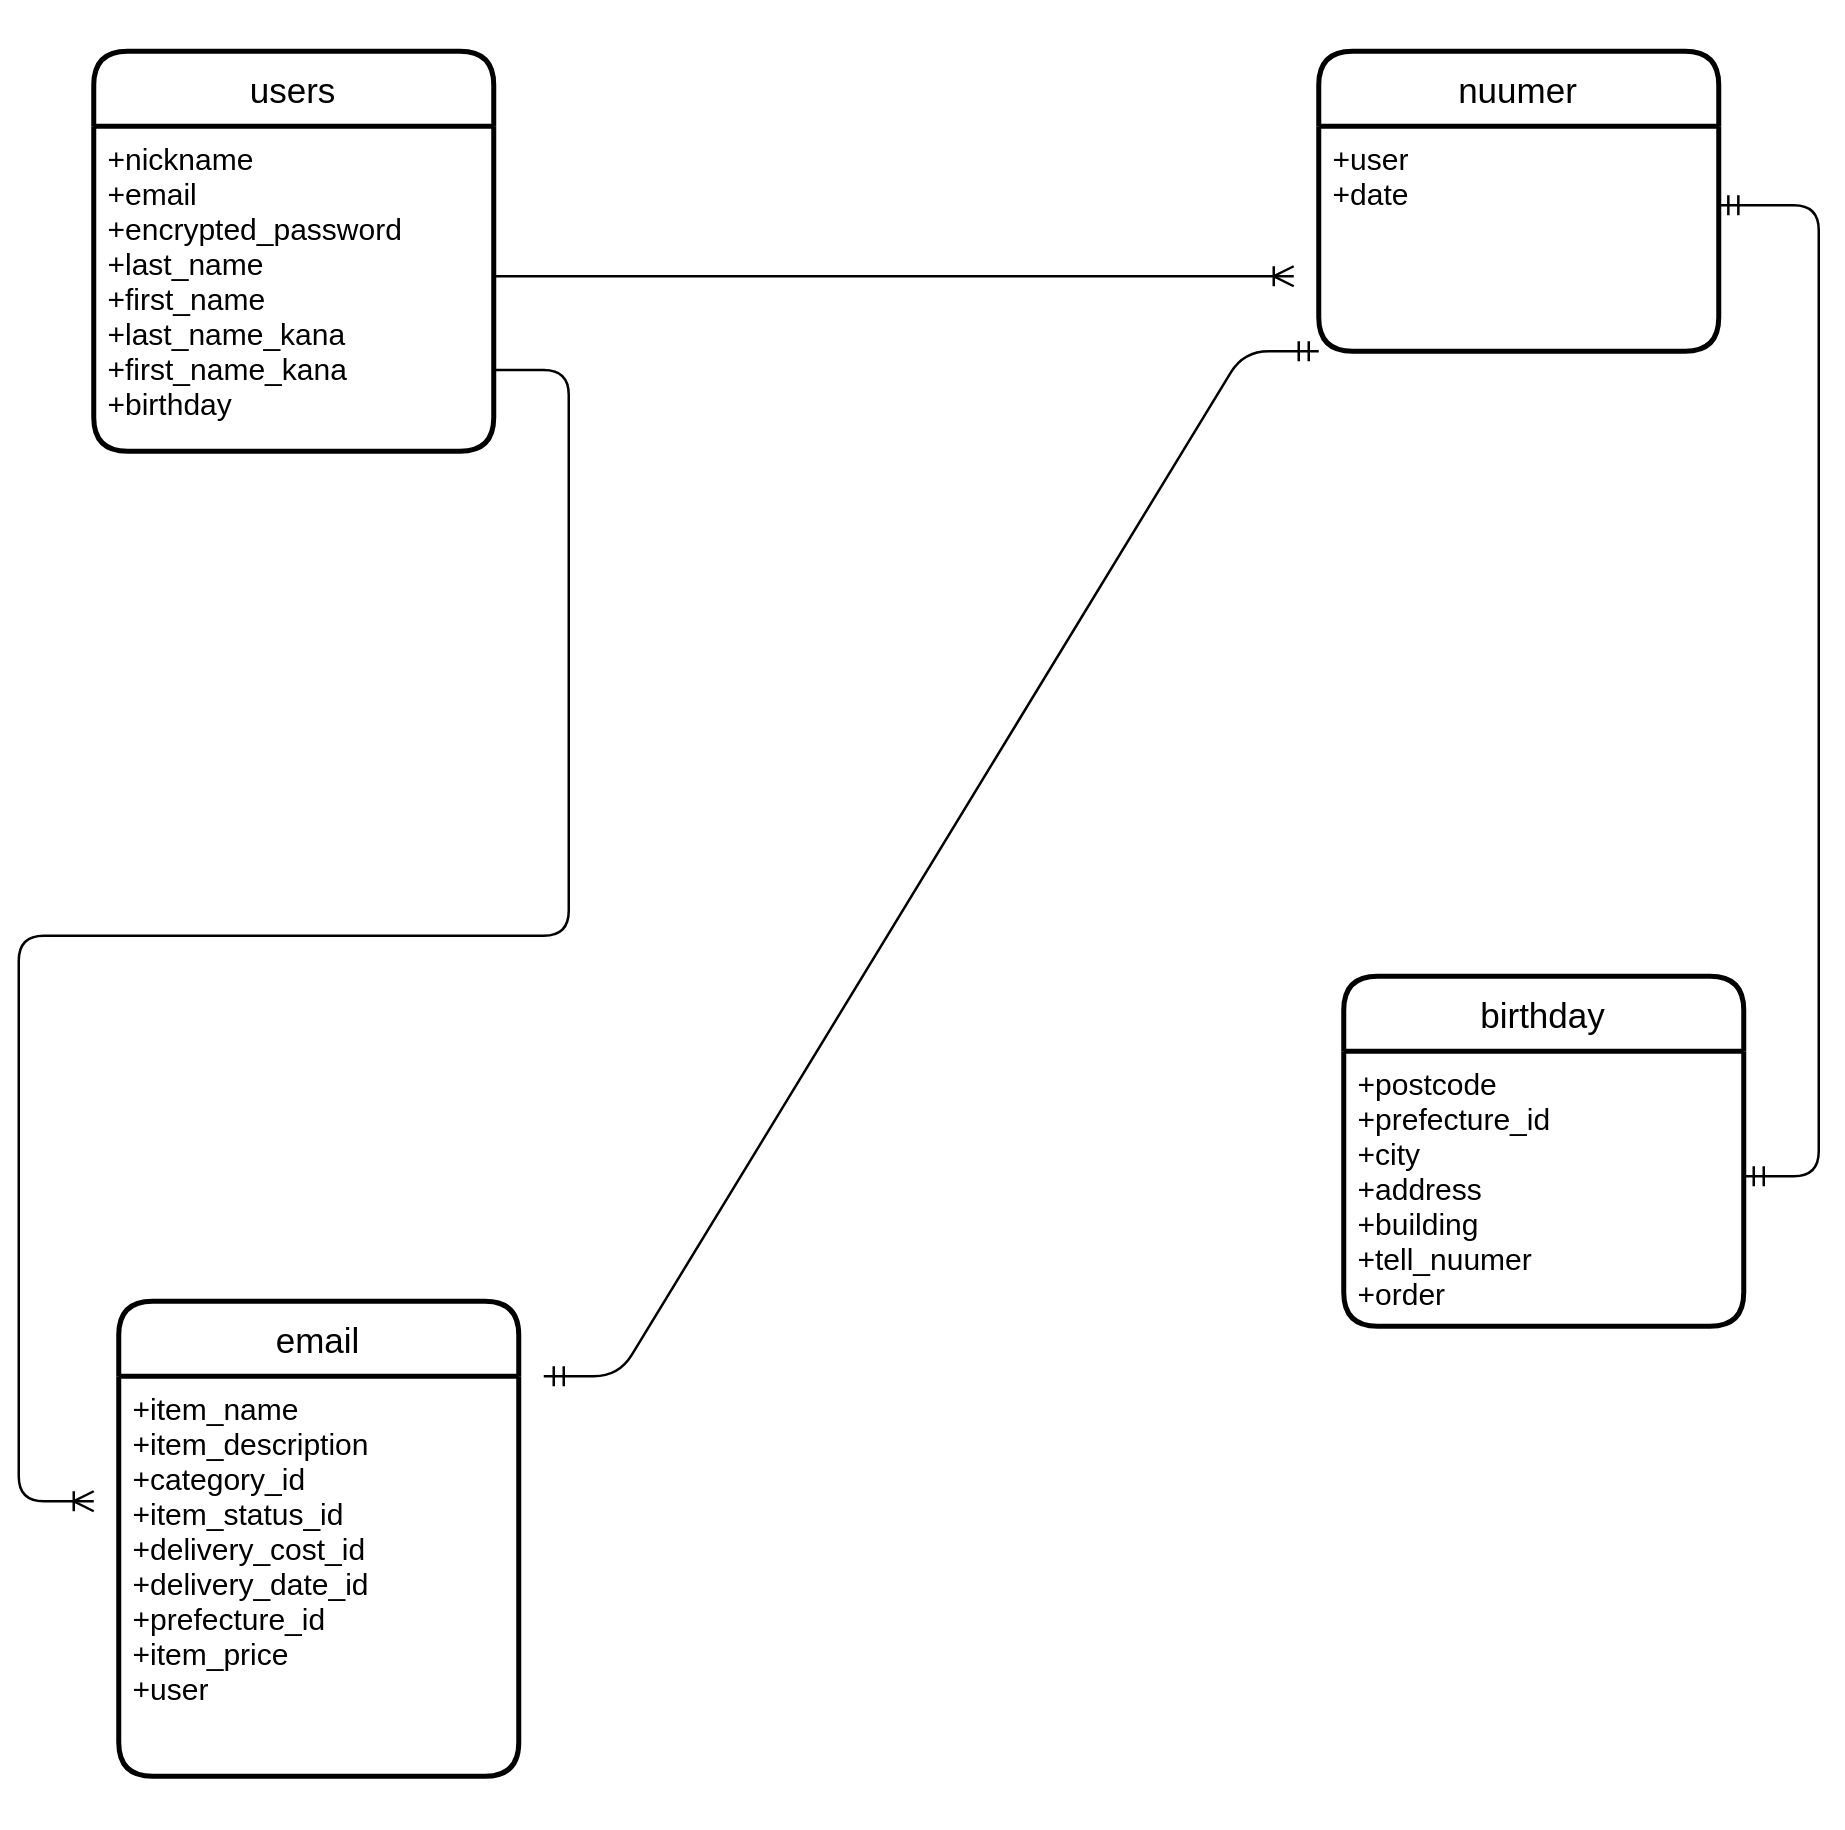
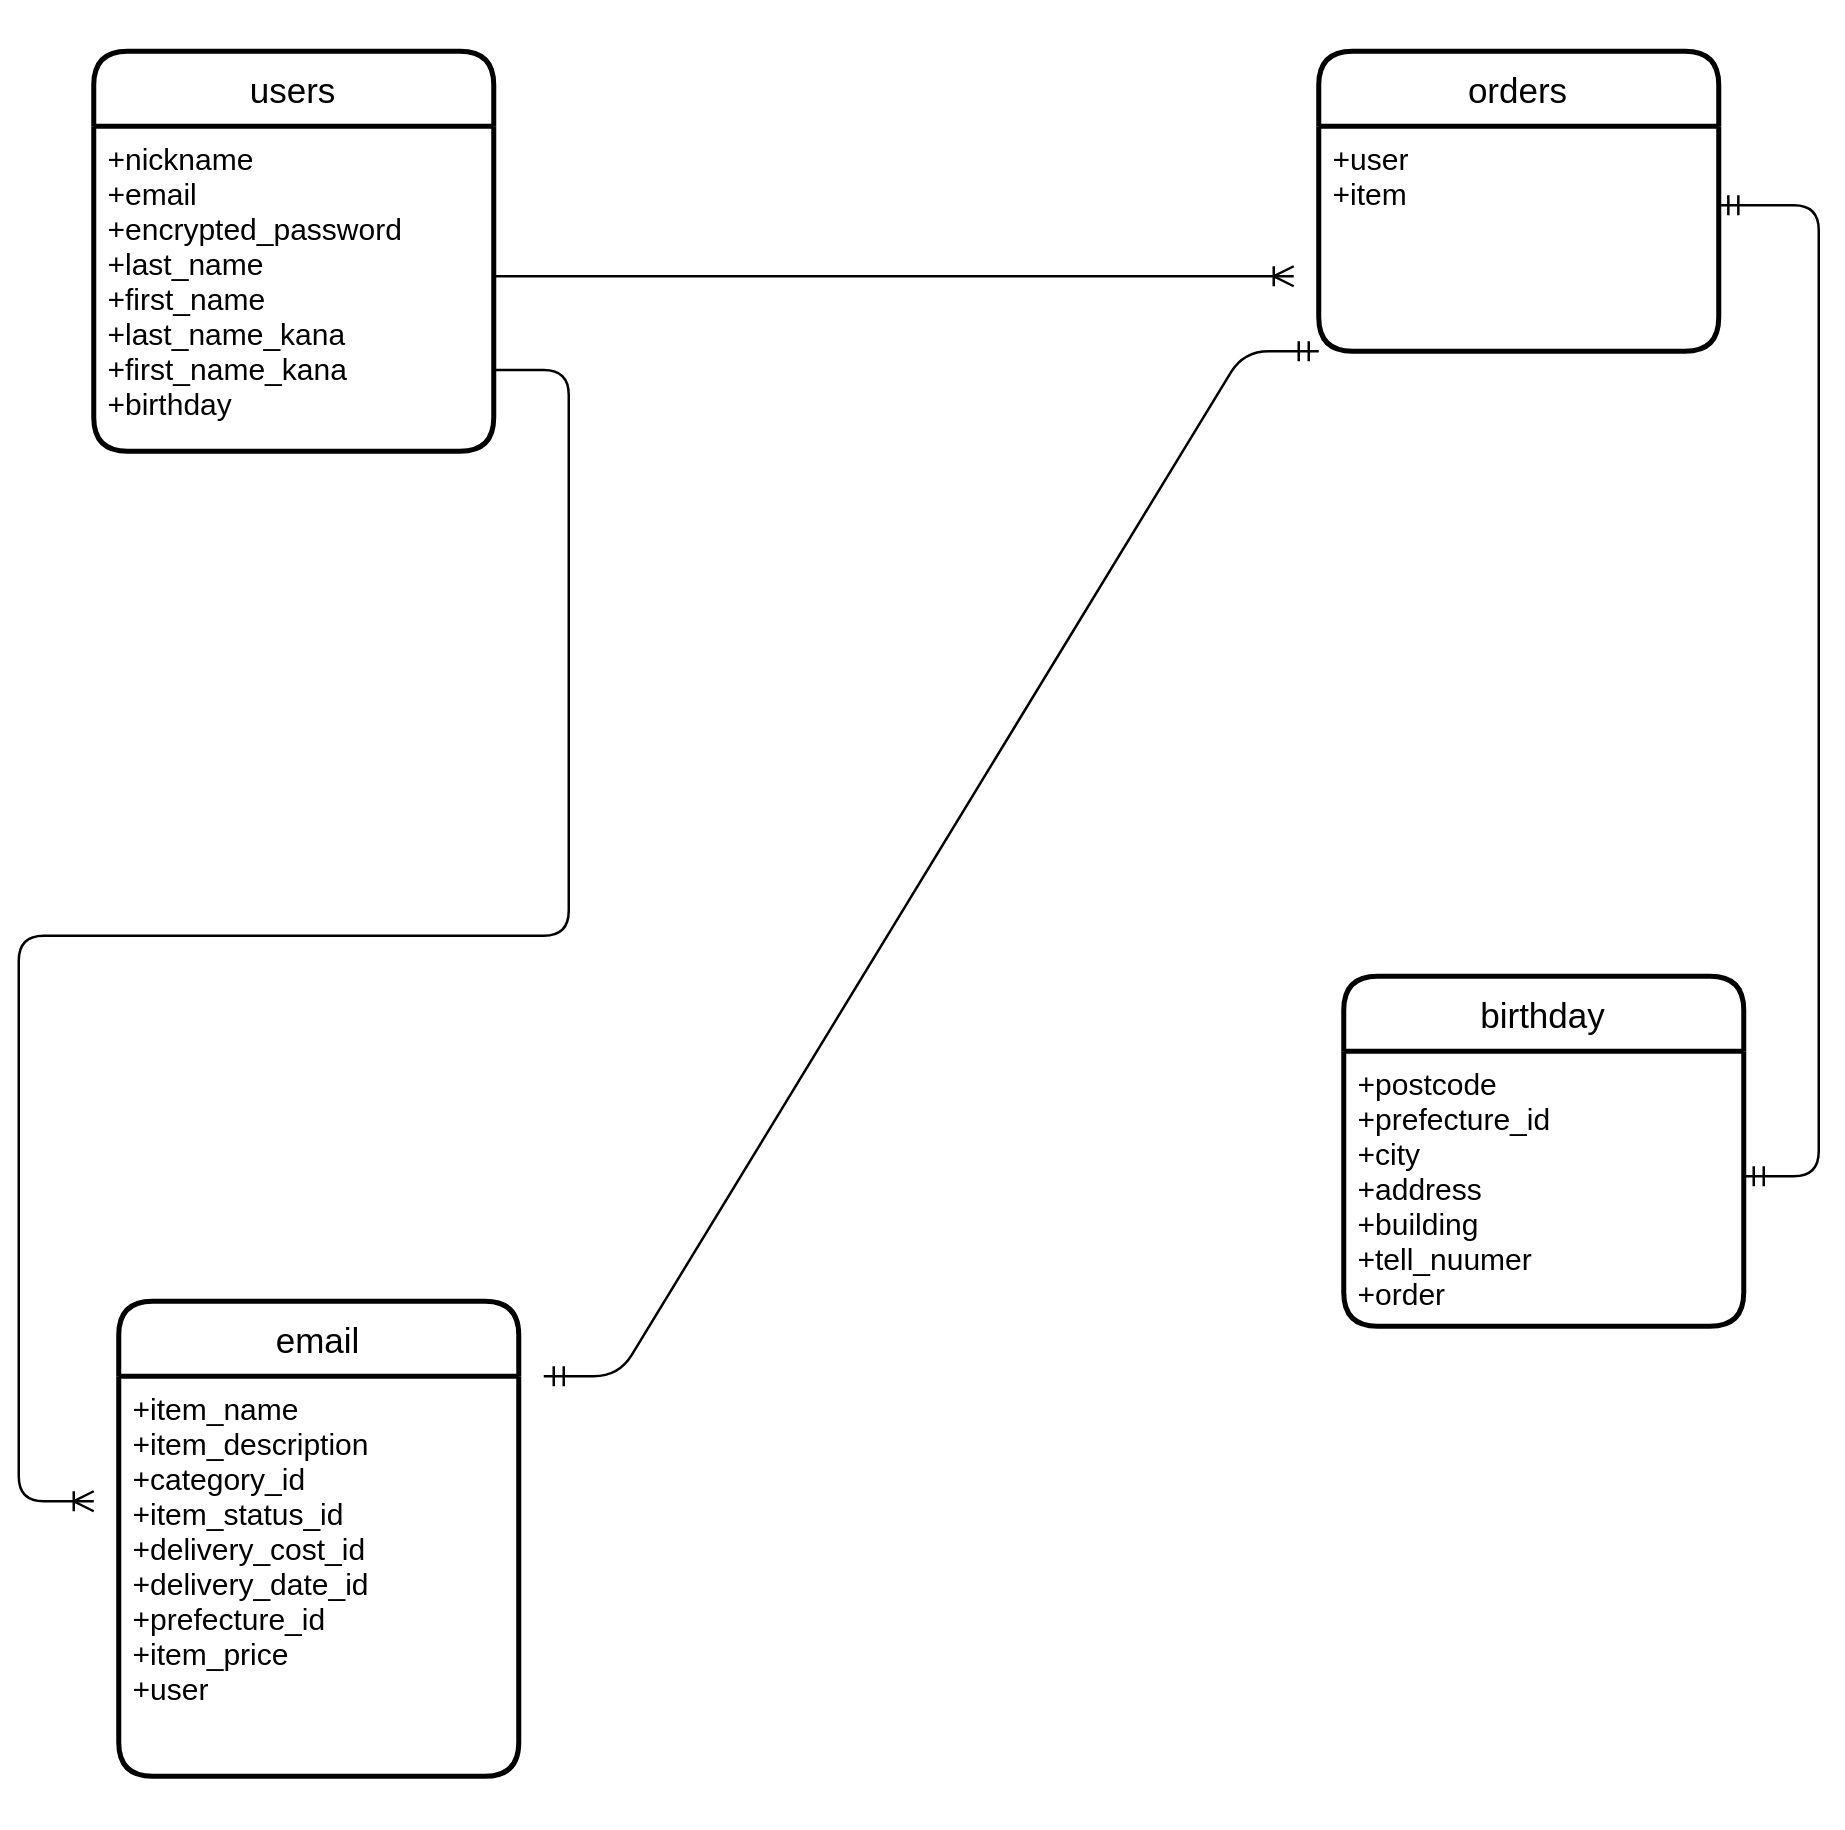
(1518, 91) -> (1518, 91)
(1375, 160) -> (1375, 160)
